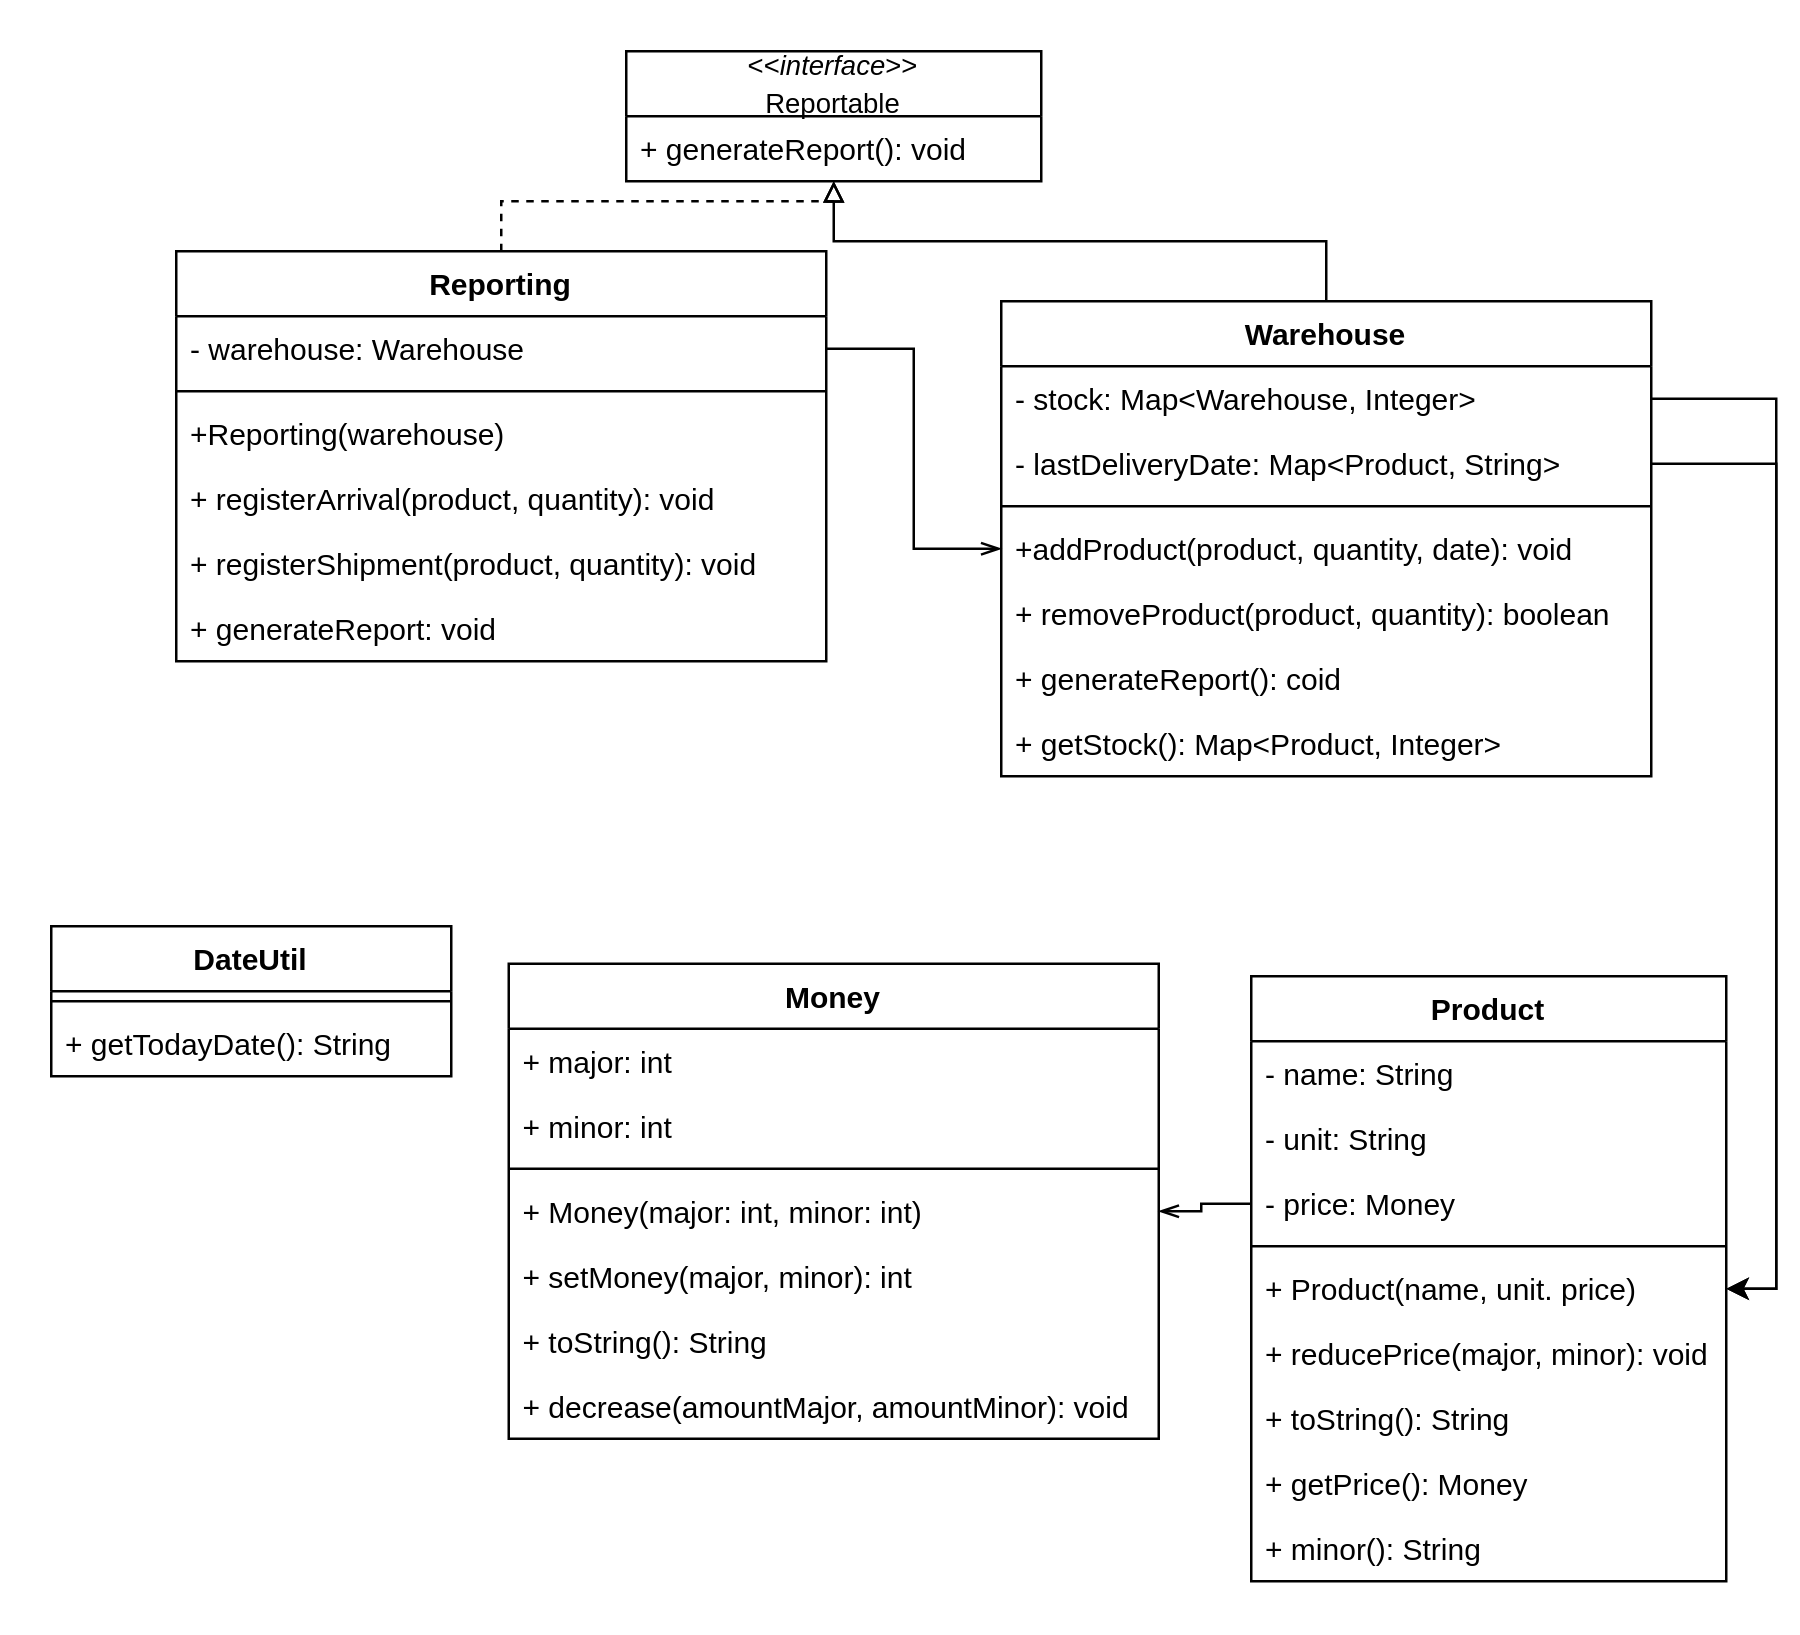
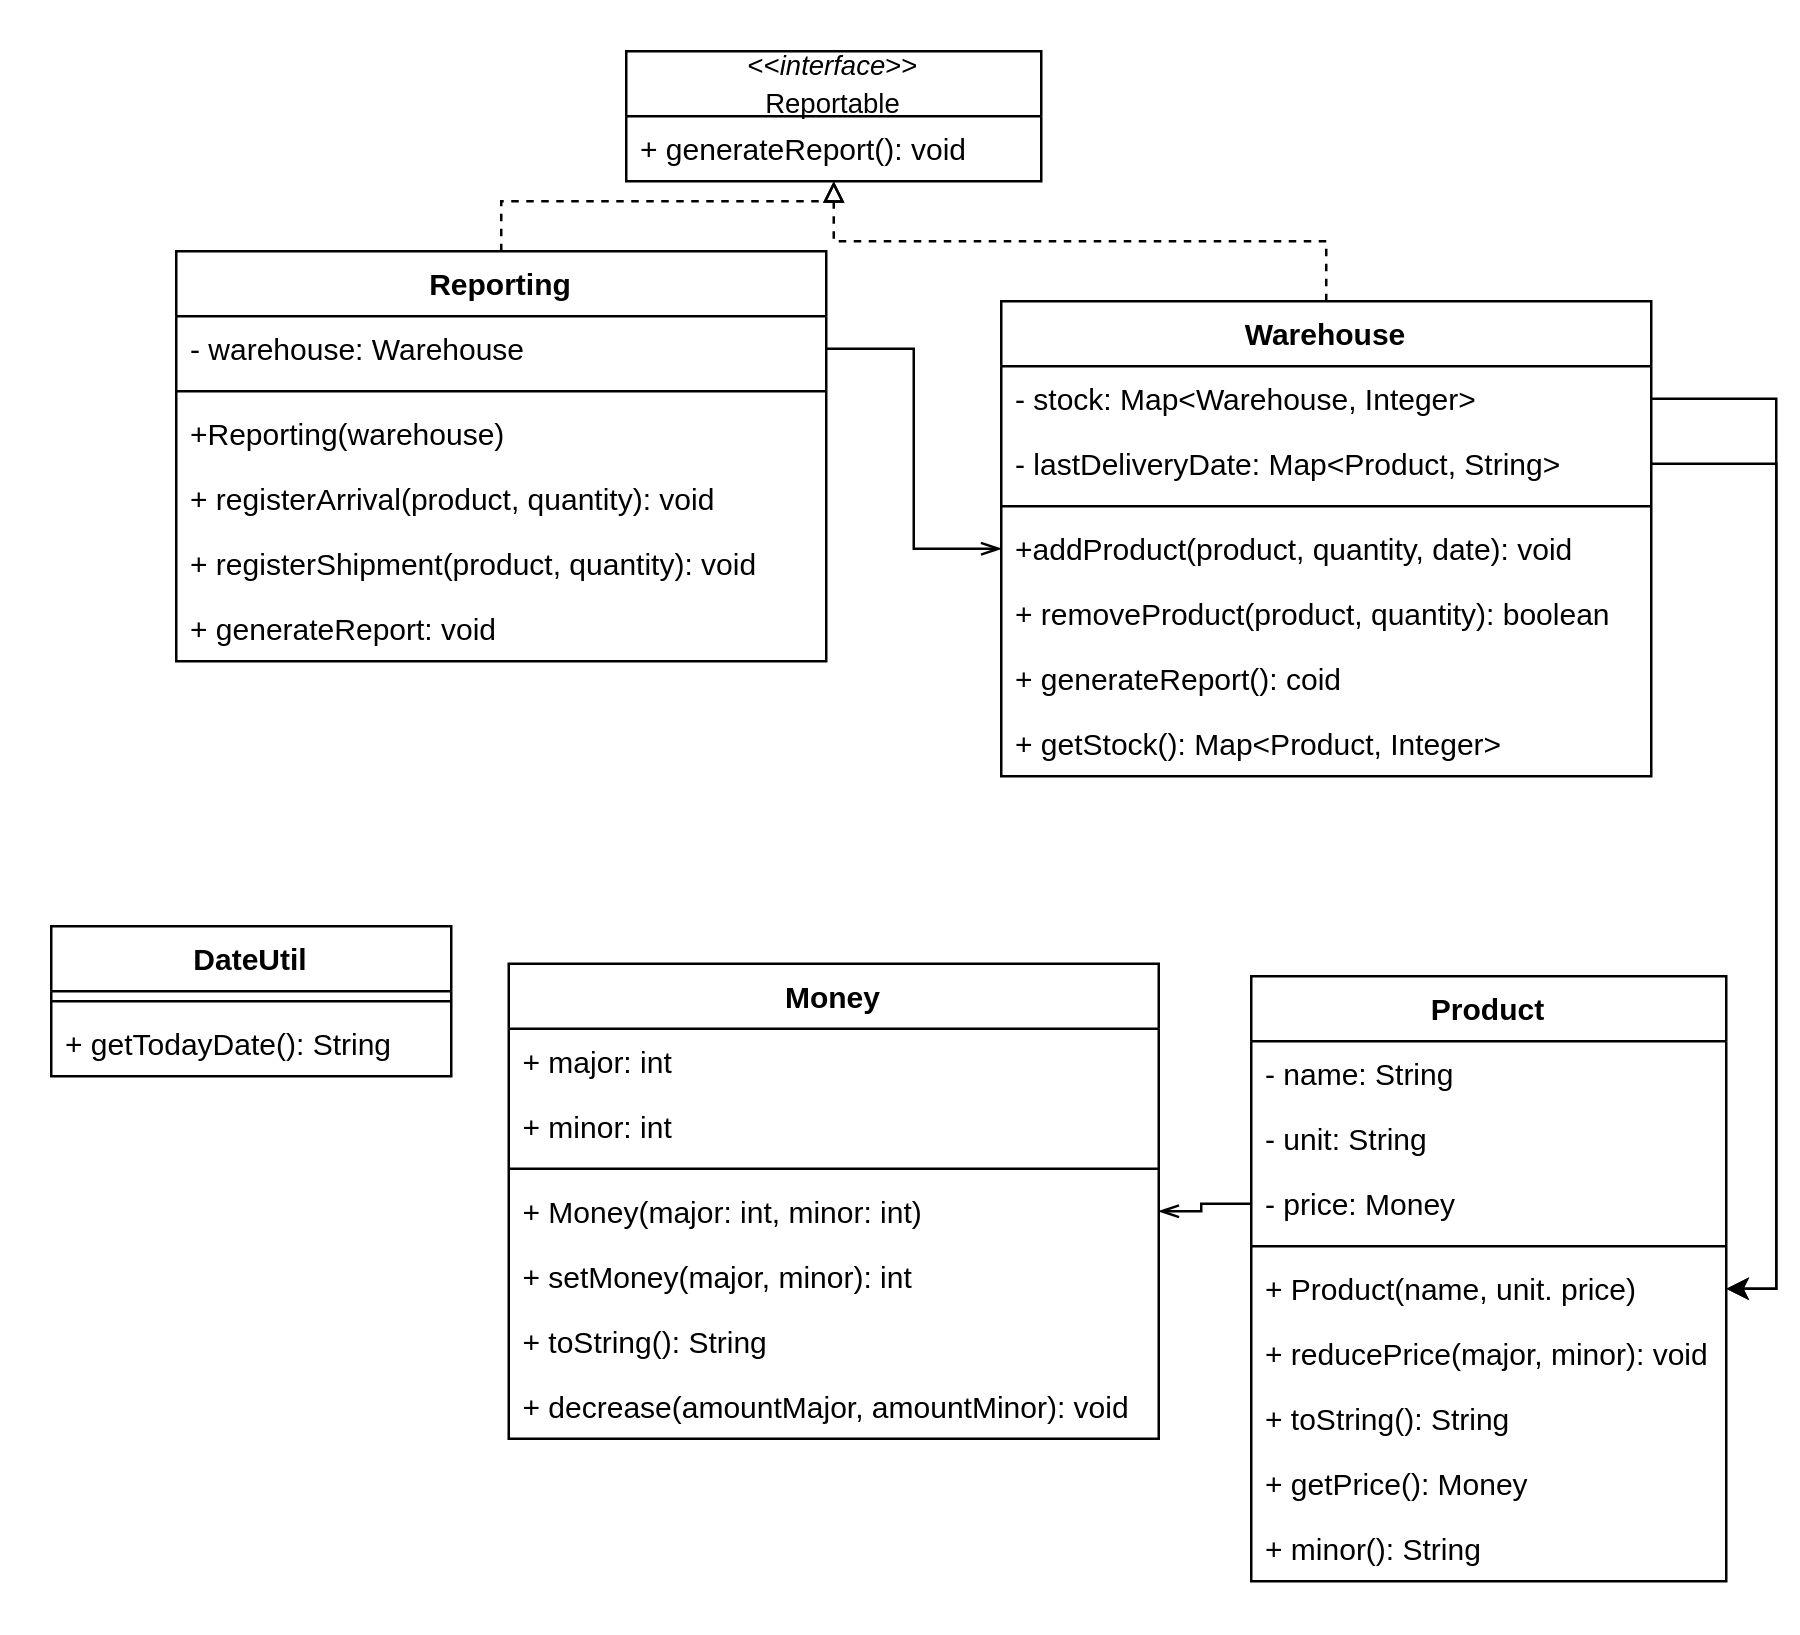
(1090, 241) -> (1090, 241)
